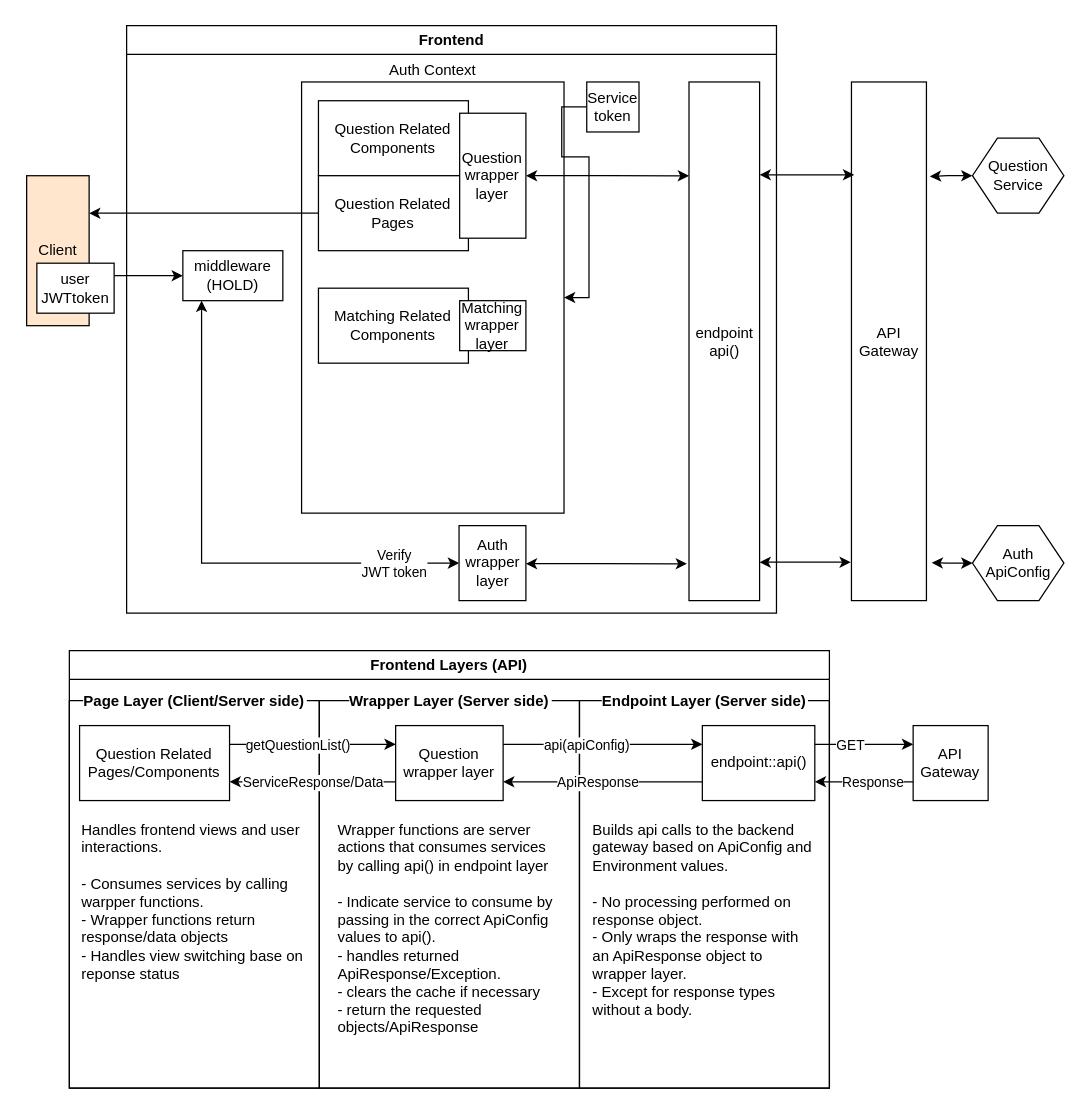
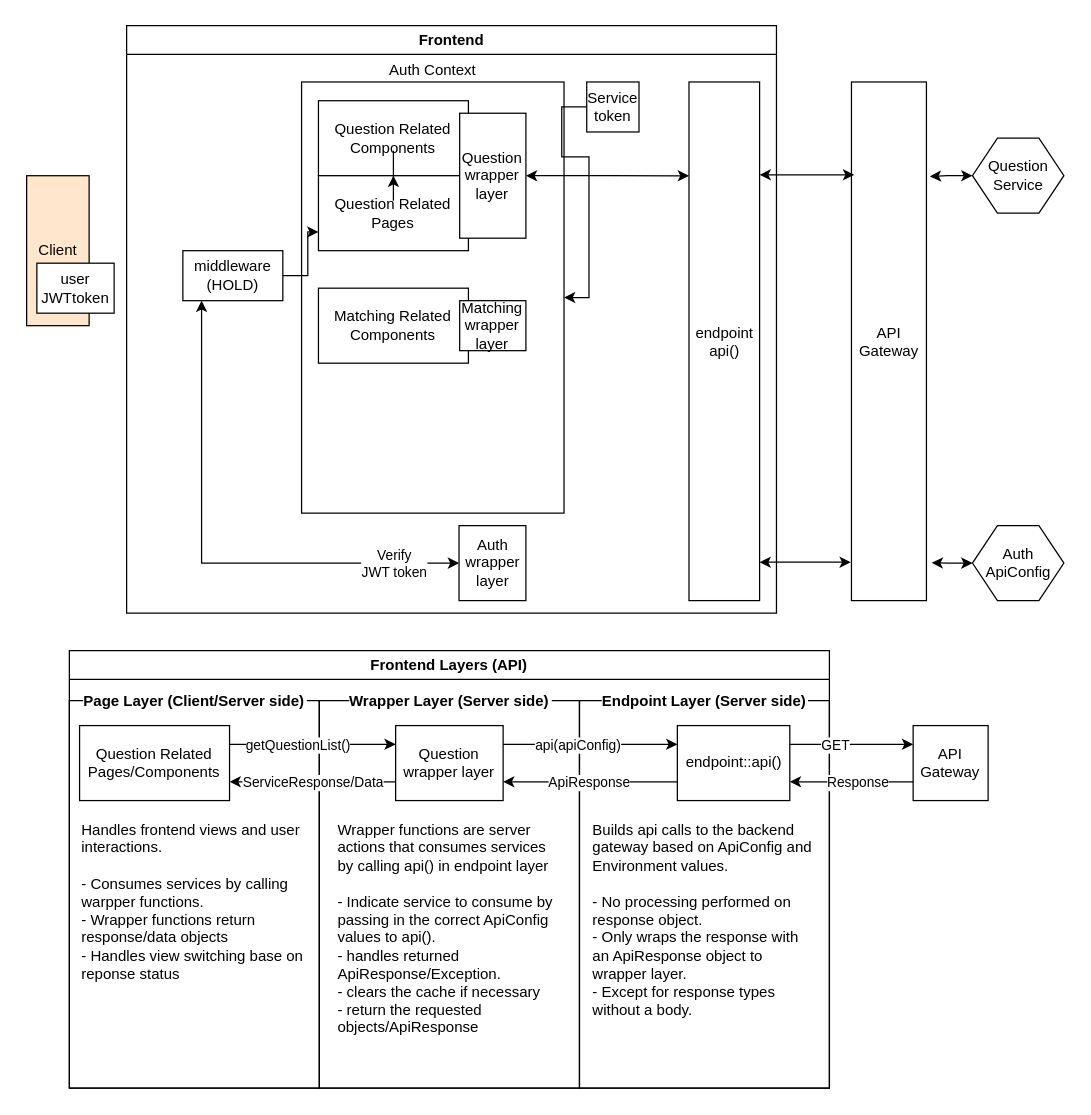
(208, 213) -> (394, 172)
none -> (308, 265)
(145, 276) -> none
(607, 564) -> none
(759, 763) -> (734, 763)
